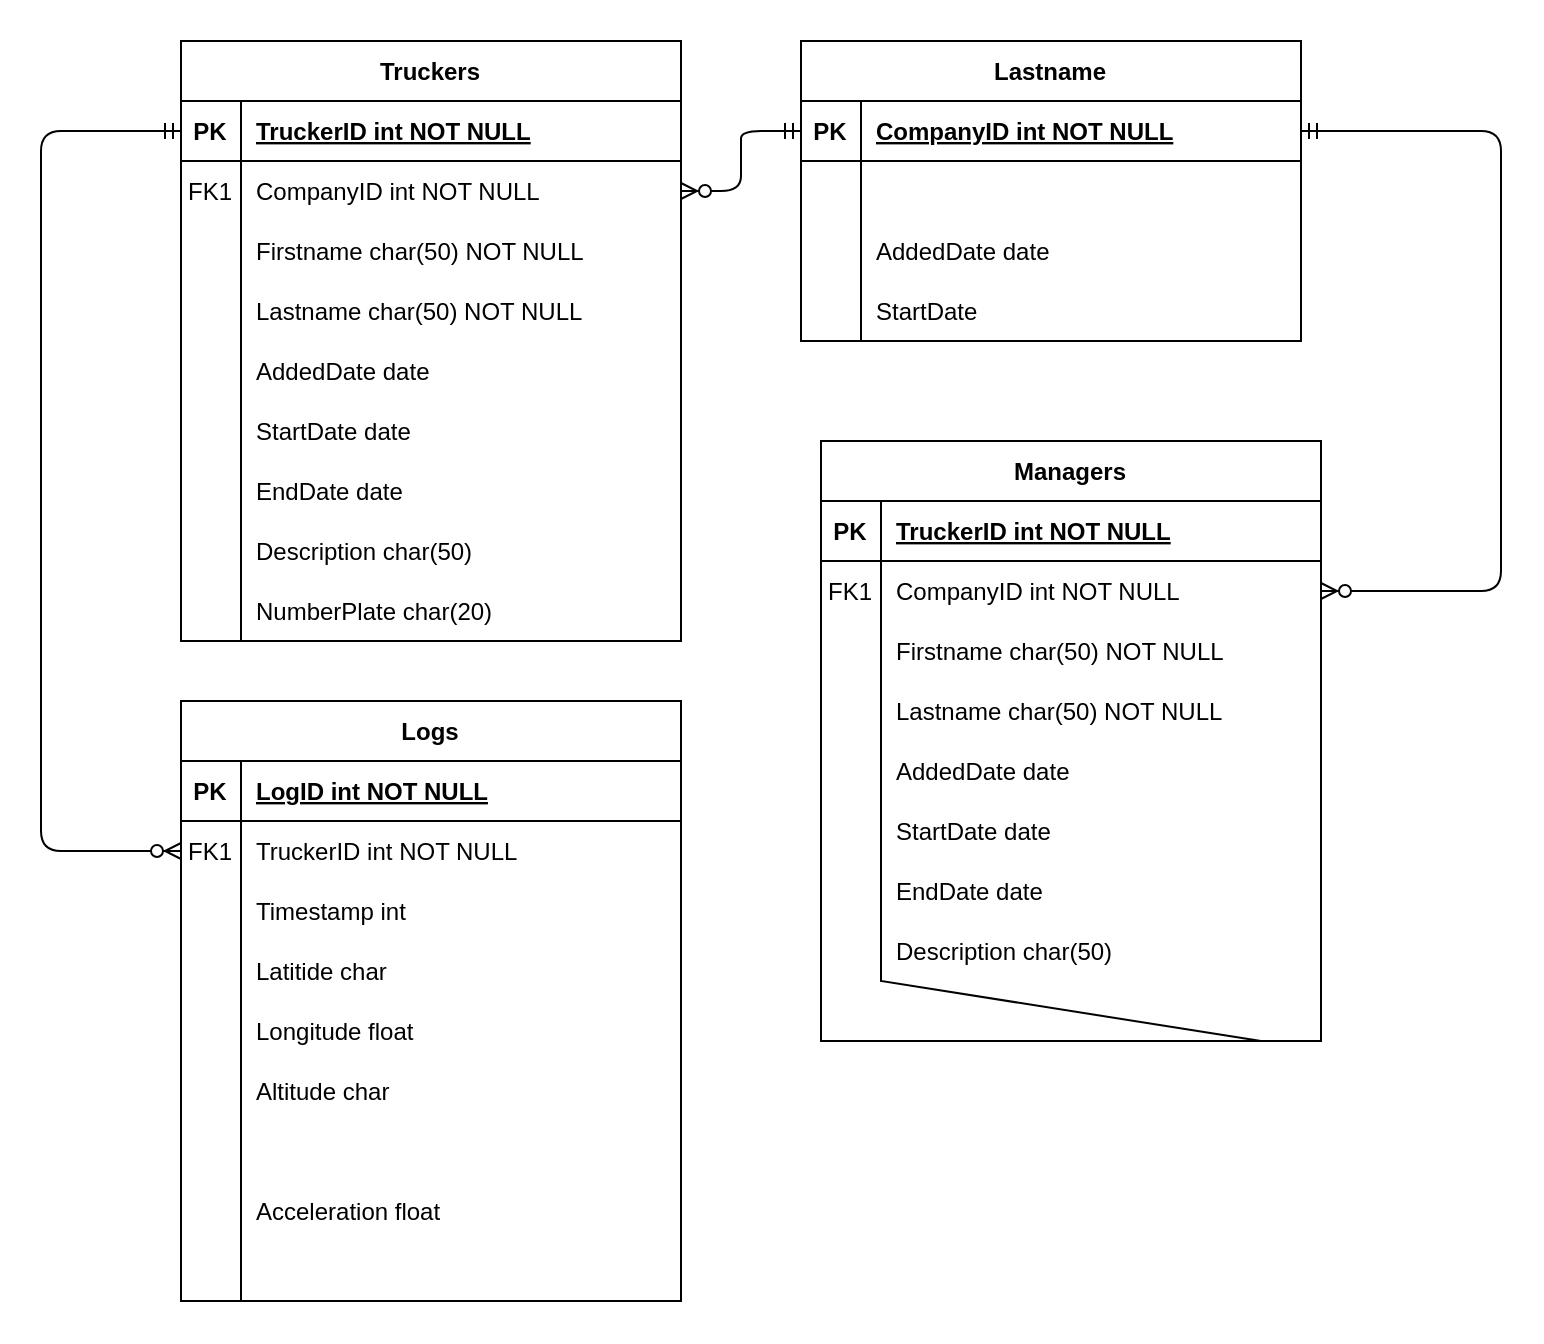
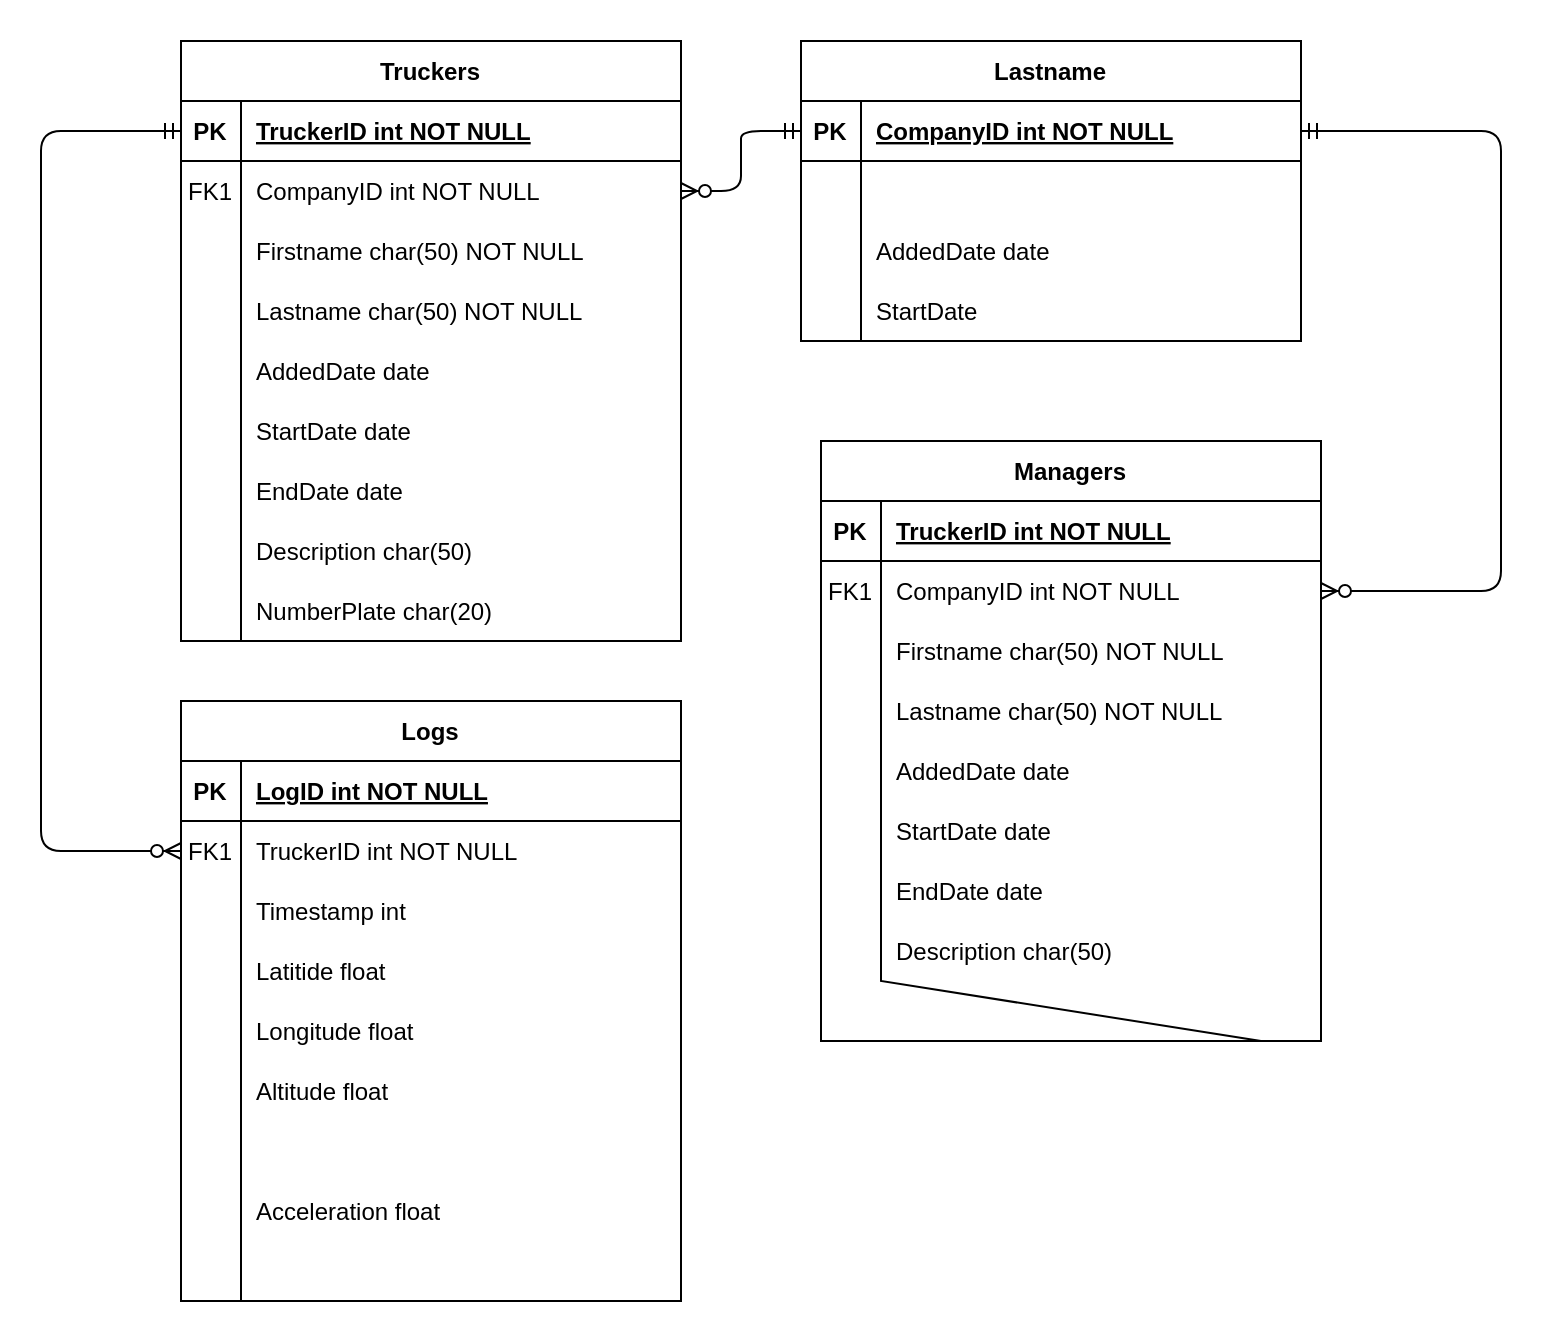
(334, 972) -> (338, 972)
(334, 1092) -> (338, 1092)
